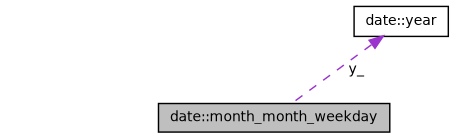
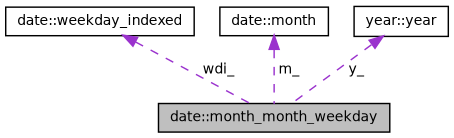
none -> (100, 21)
none -> (274, 21)
(401, 21) -> (401, 21)
